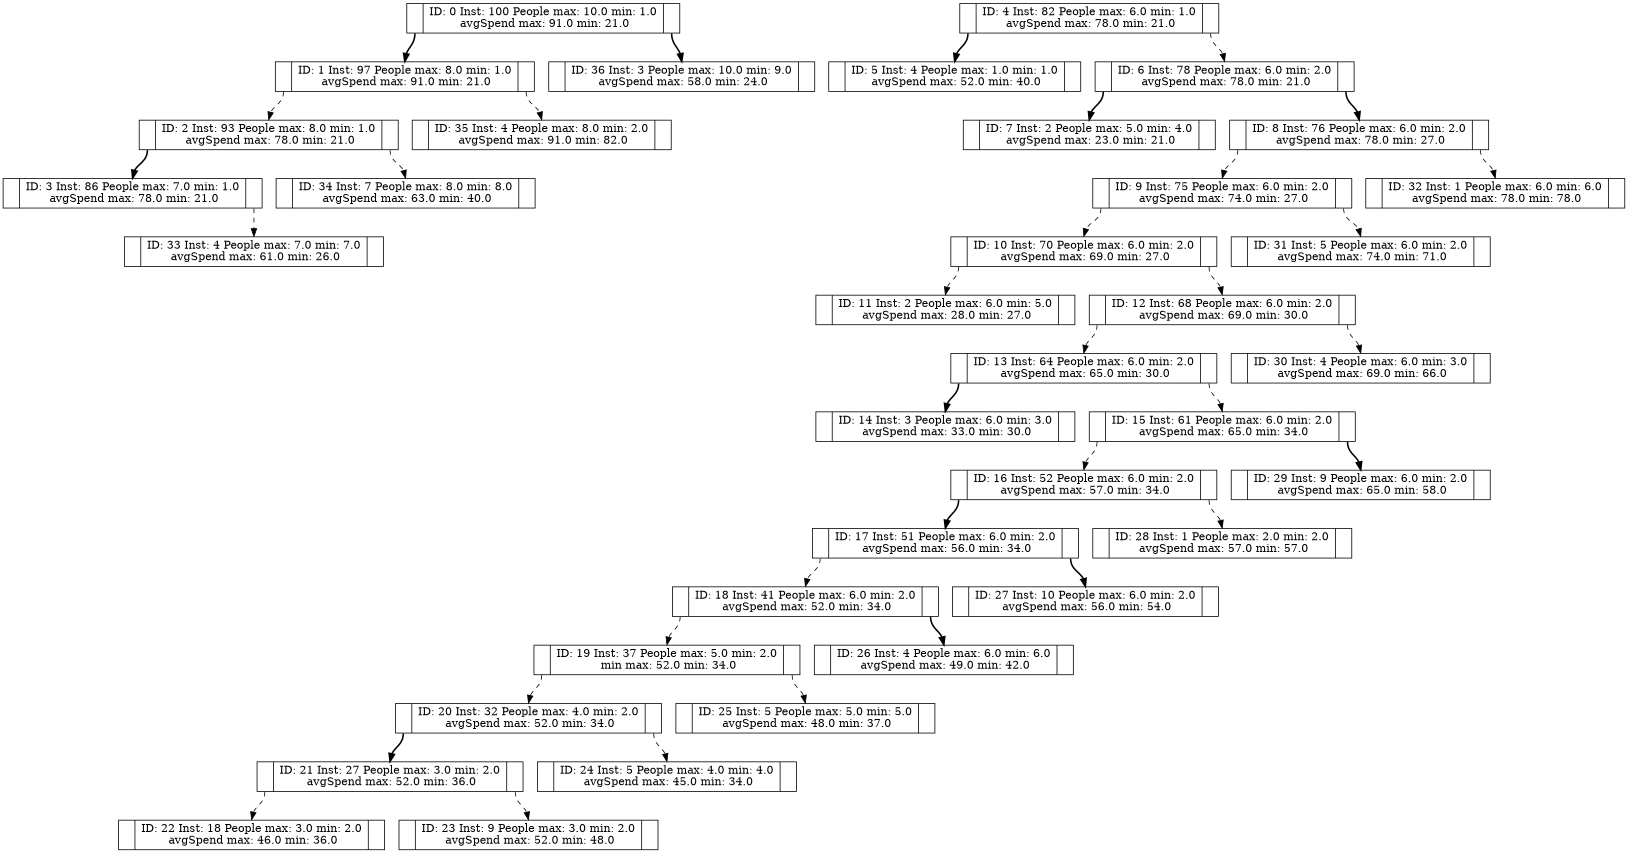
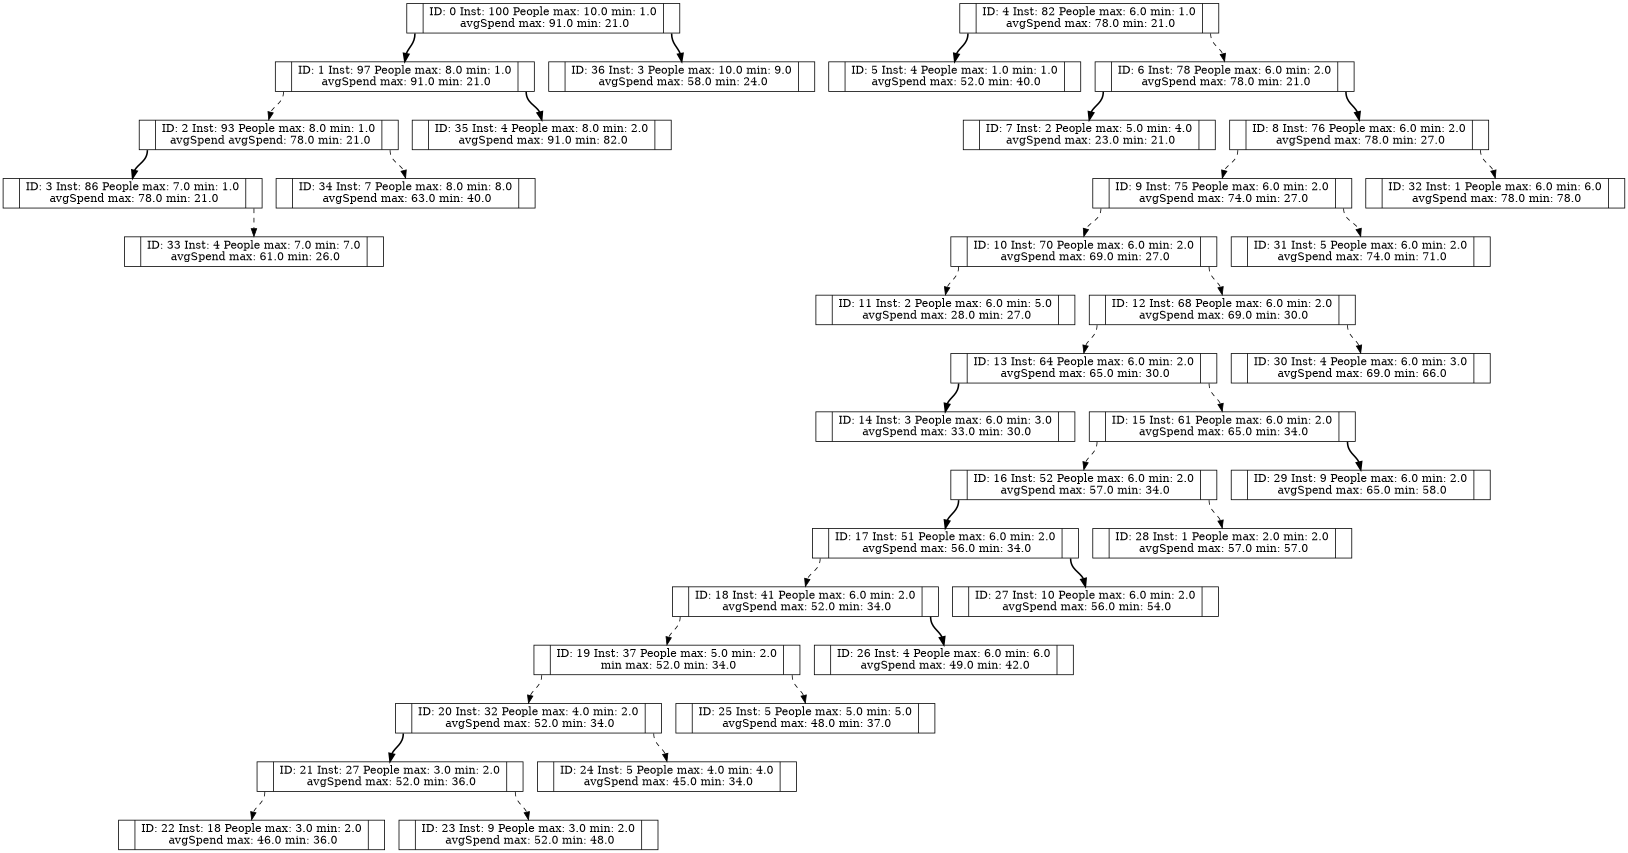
(531, 103) -> (531, 103)
(269, 140) -> (269, 140)
